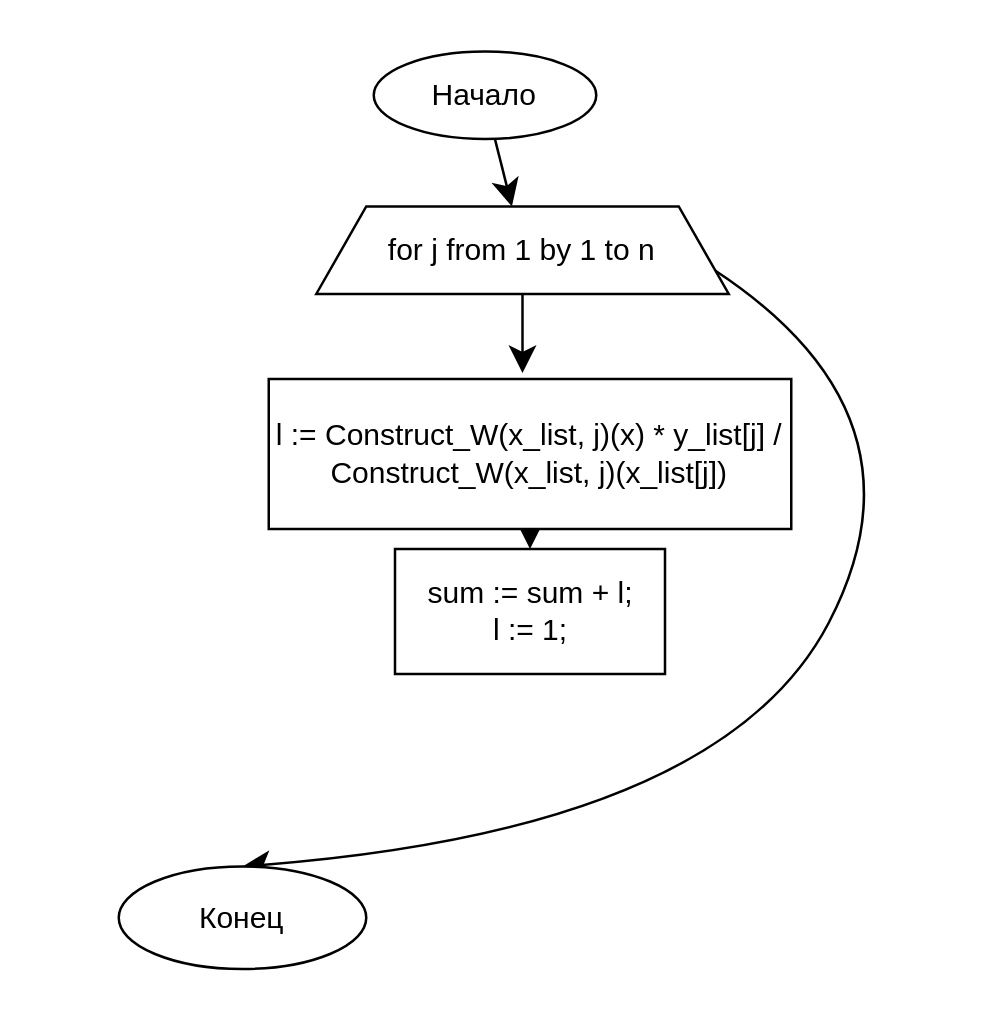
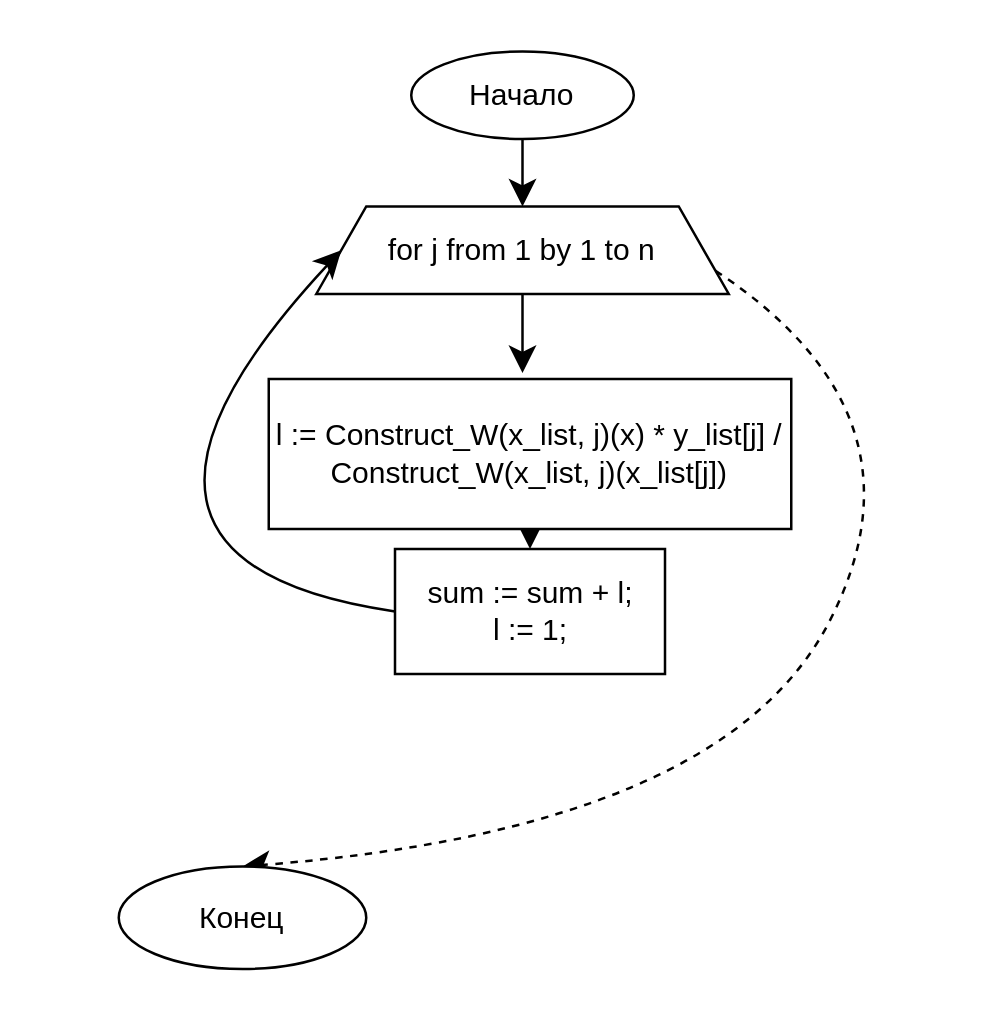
(485, 95) -> (523, 95)
none -> (206, 479)
(758, 710) -> (758, 710)
